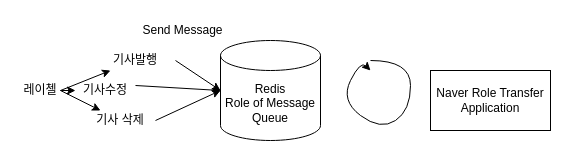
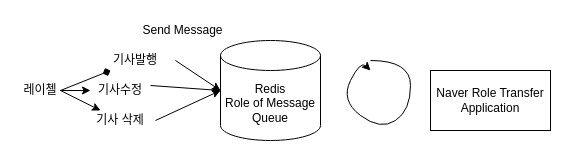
(103, 74) -> (102, 74)
(106, 91) -> (121, 91)
